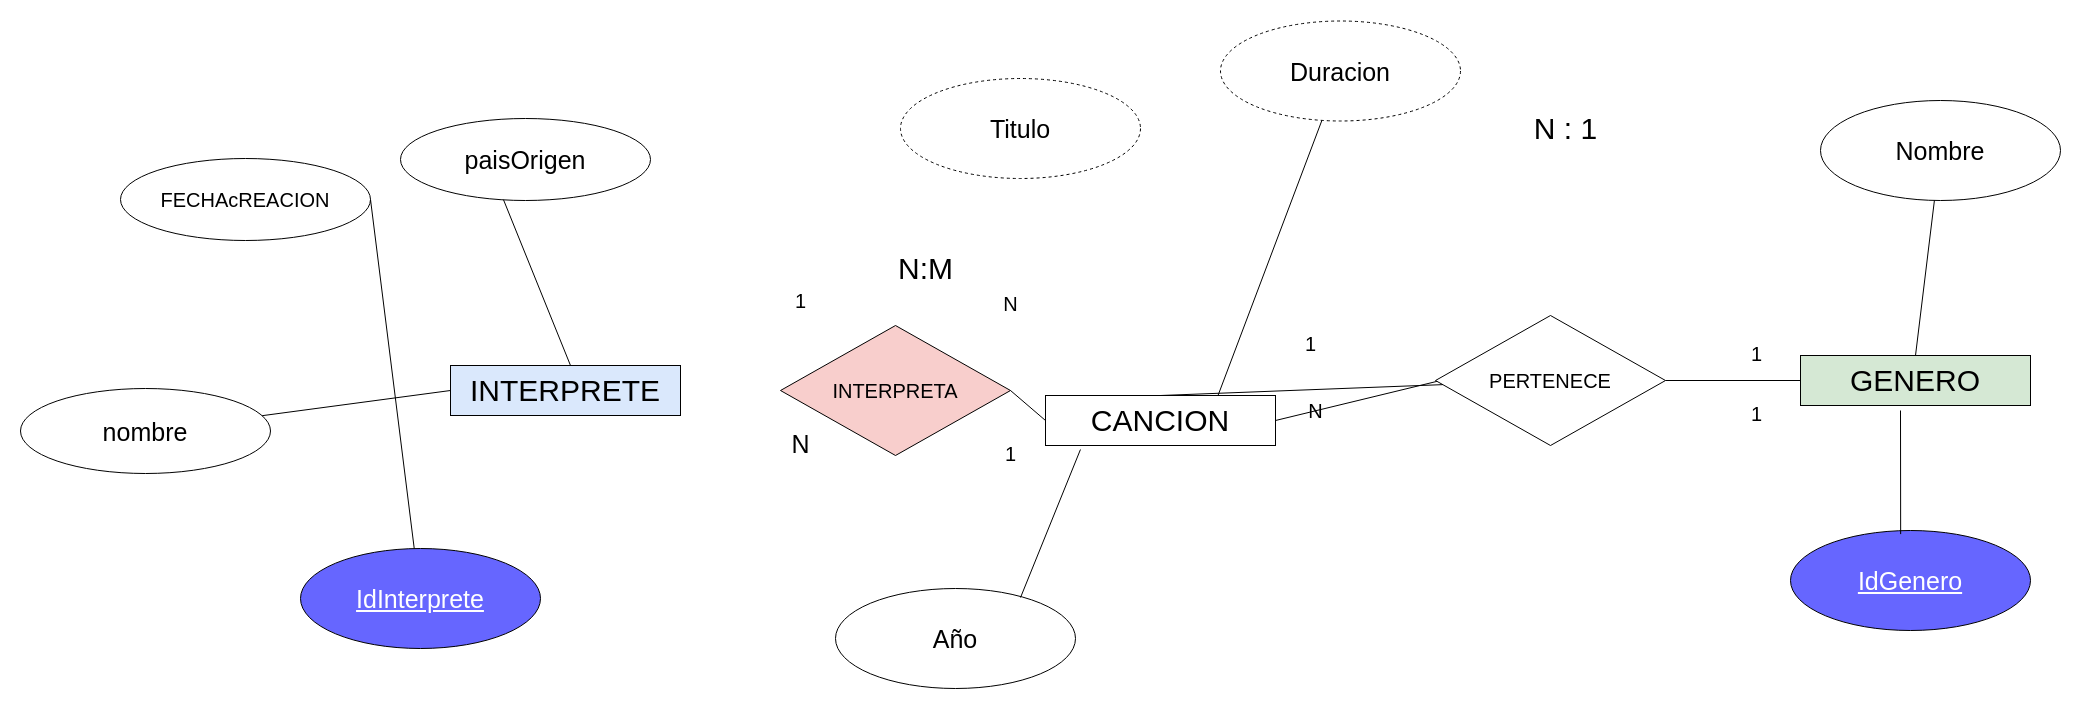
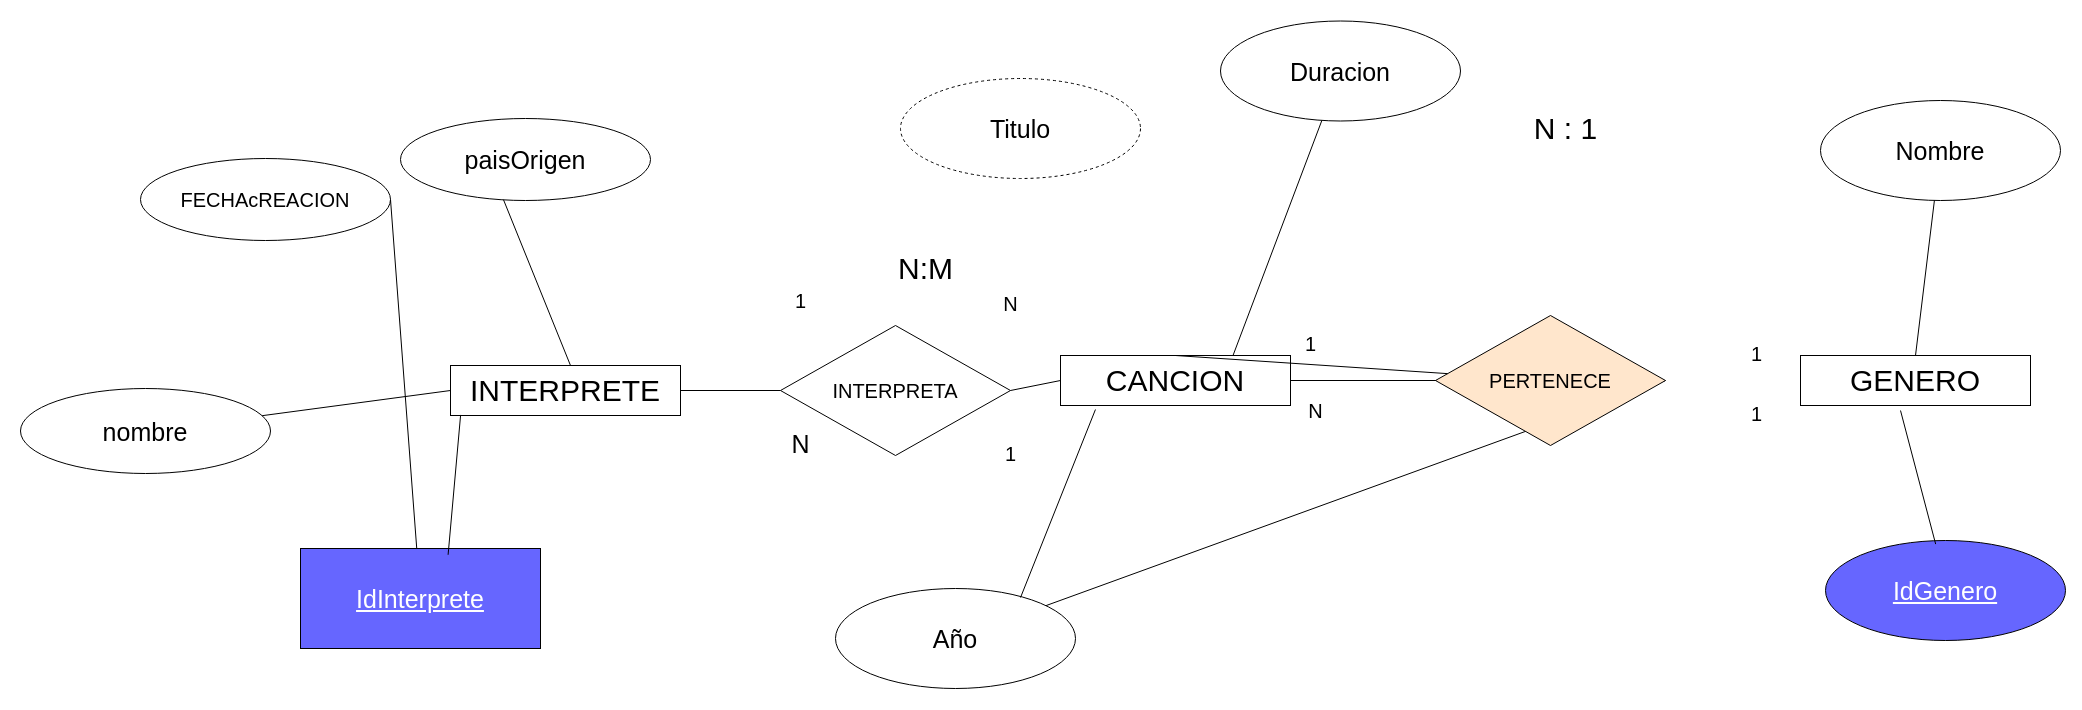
(1341, 71) -> (1341, 71)
(246, 200) -> (266, 200)
(1551, 381) -> (1551, 381)
(1733, 381) -> (1287, 518)
(1916, 381) -> (1916, 381)
(566, 391) -> (566, 391)
none -> (731, 391)
(896, 391) -> (896, 391)
(1161, 421) -> (1176, 381)
none -> (454, 485)
(1911, 581) -> (1946, 591)
(421, 599) -> (421, 599)
